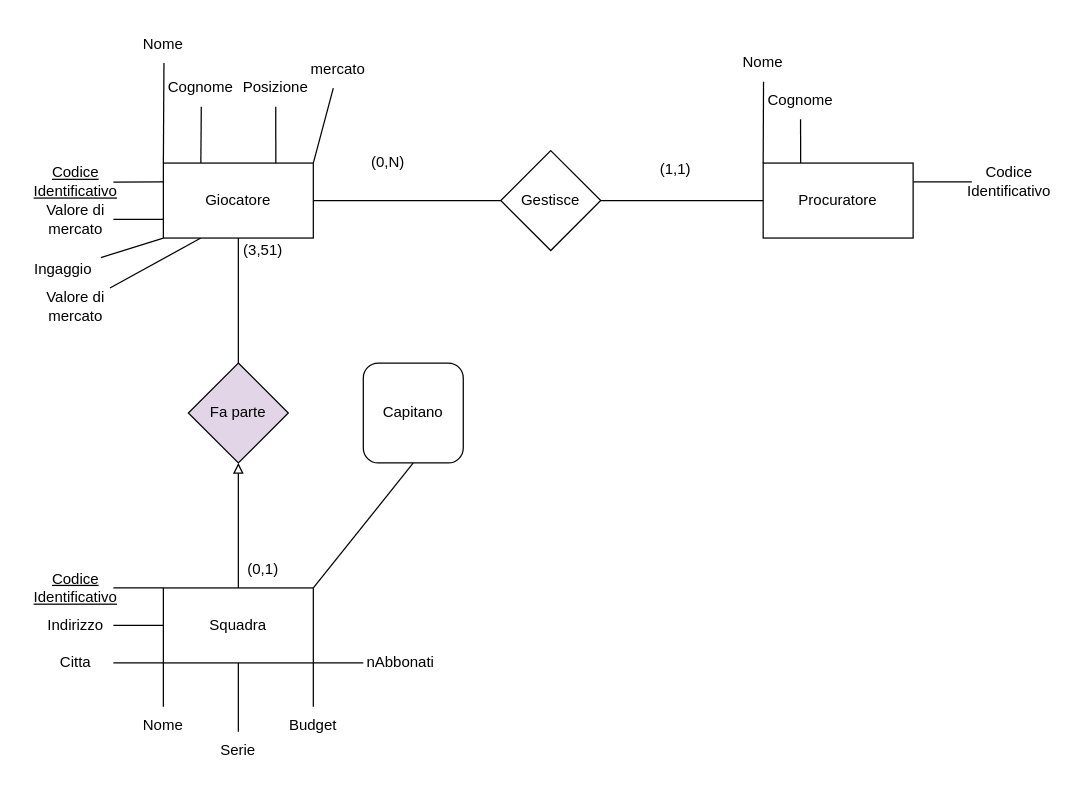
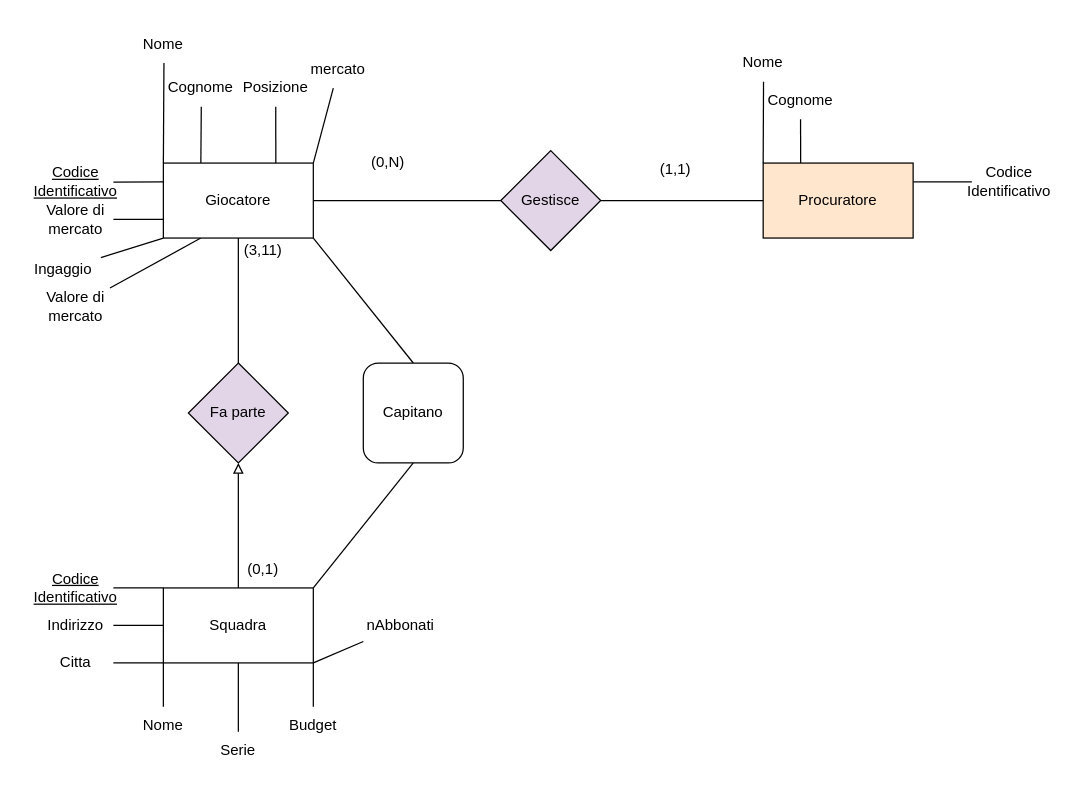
(551, 201) -> (551, 201)
(838, 201) -> (838, 201)
(263, 251) -> (263, 251)
none -> (363, 301)
(401, 663) -> (401, 626)
